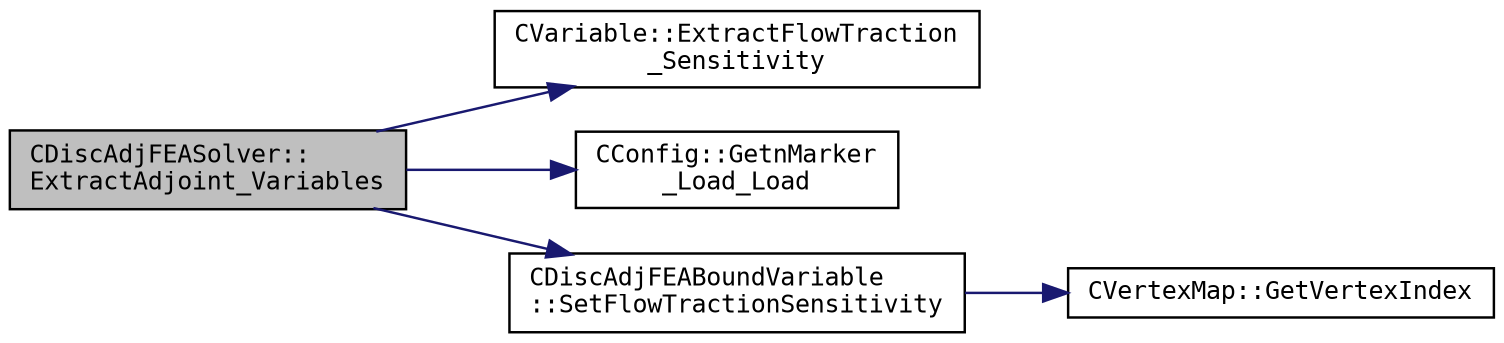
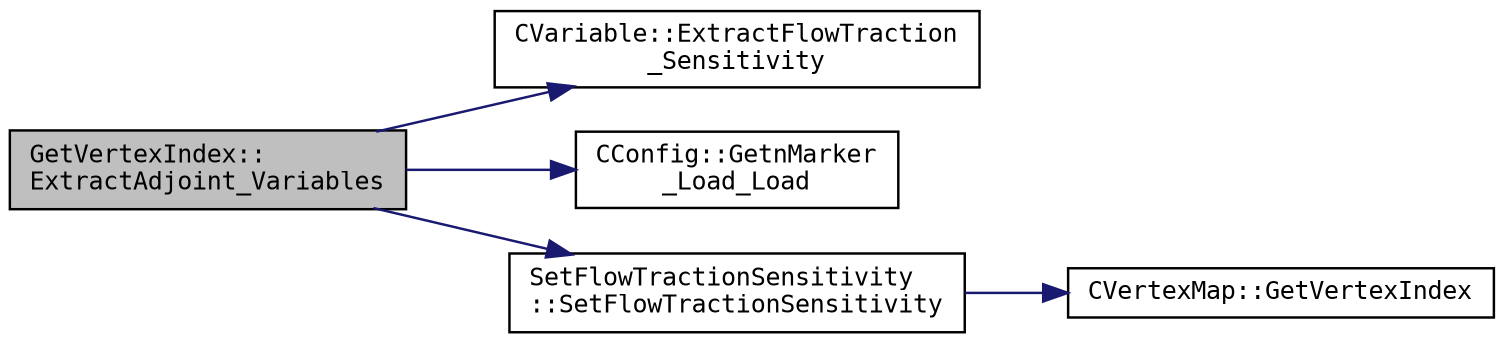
(208, 170) -> (208, 170)
(737, 293) -> (737, 293)
